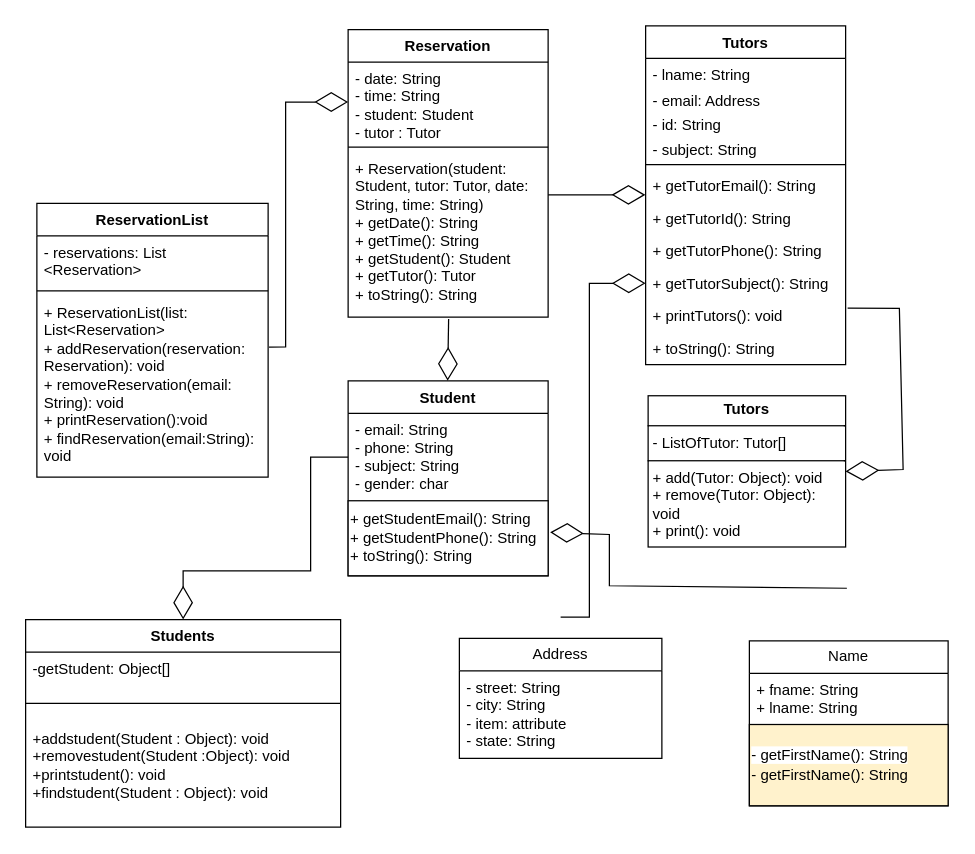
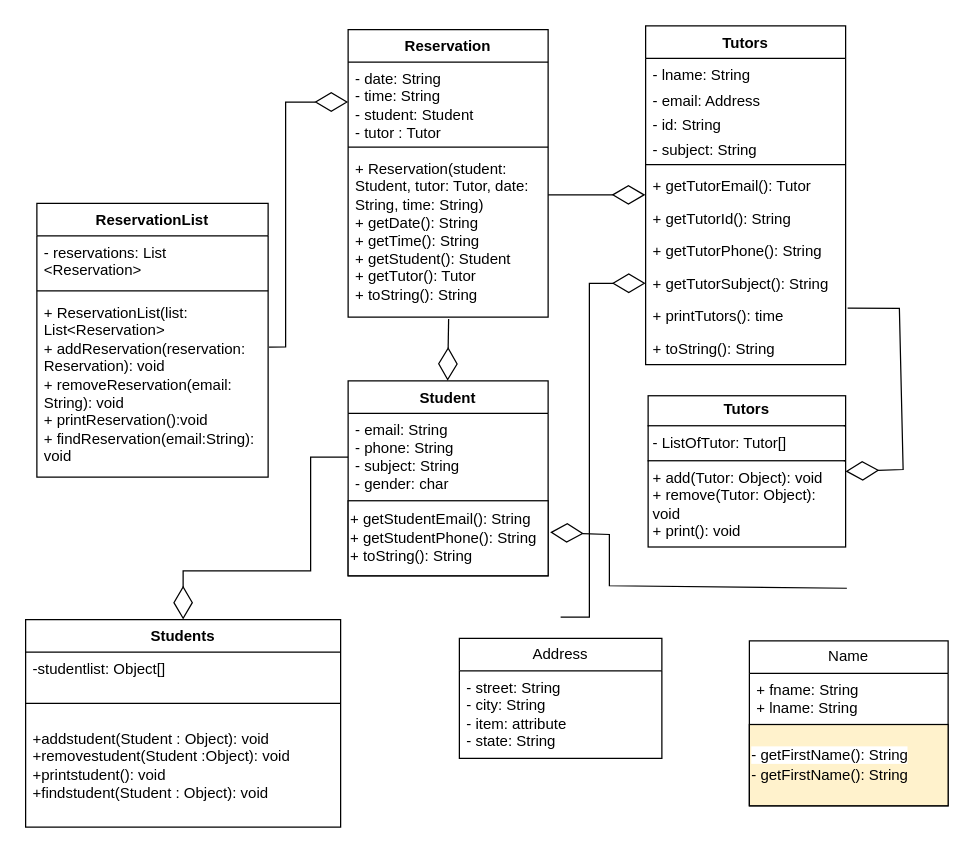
(746, 187) -> (744, 187)
(732, 317) -> (732, 317)
(117, 670) -> (118, 670)
